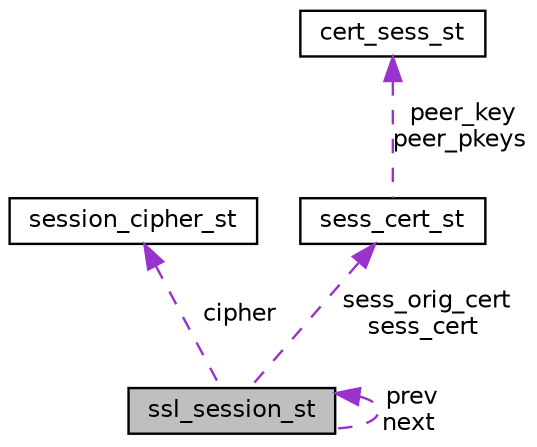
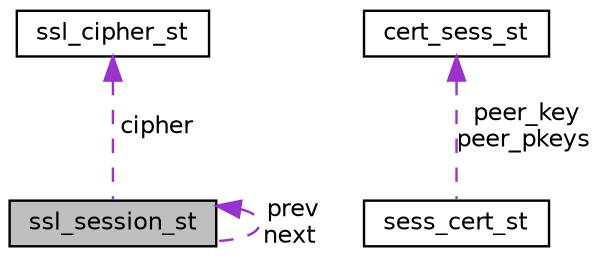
(133, 221) -> (113, 34)
(304, 325) -> none
